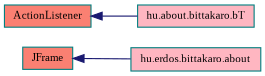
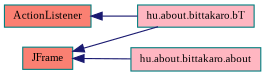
none -> (121, 37)
(196, 59) -> (196, 59)
